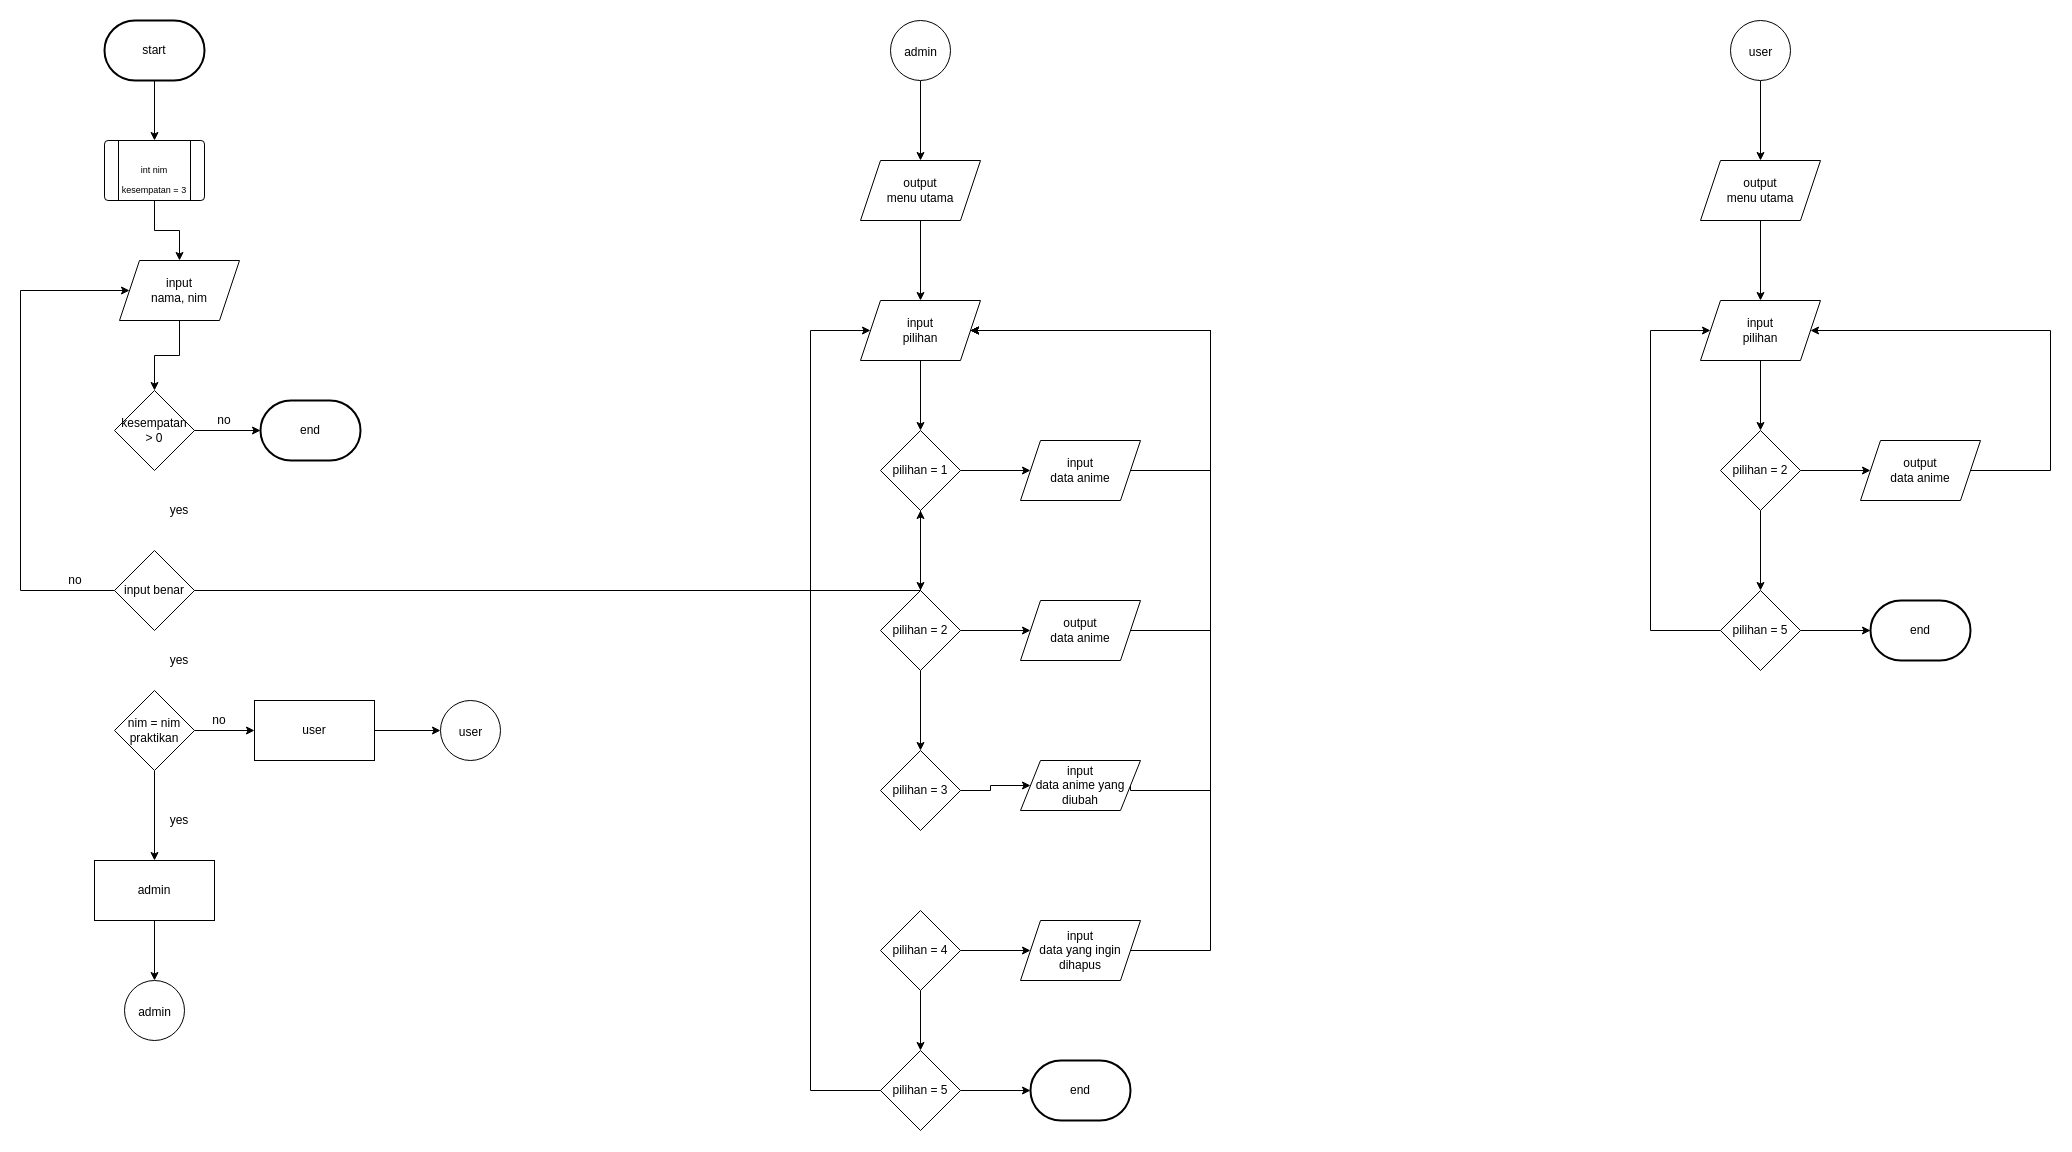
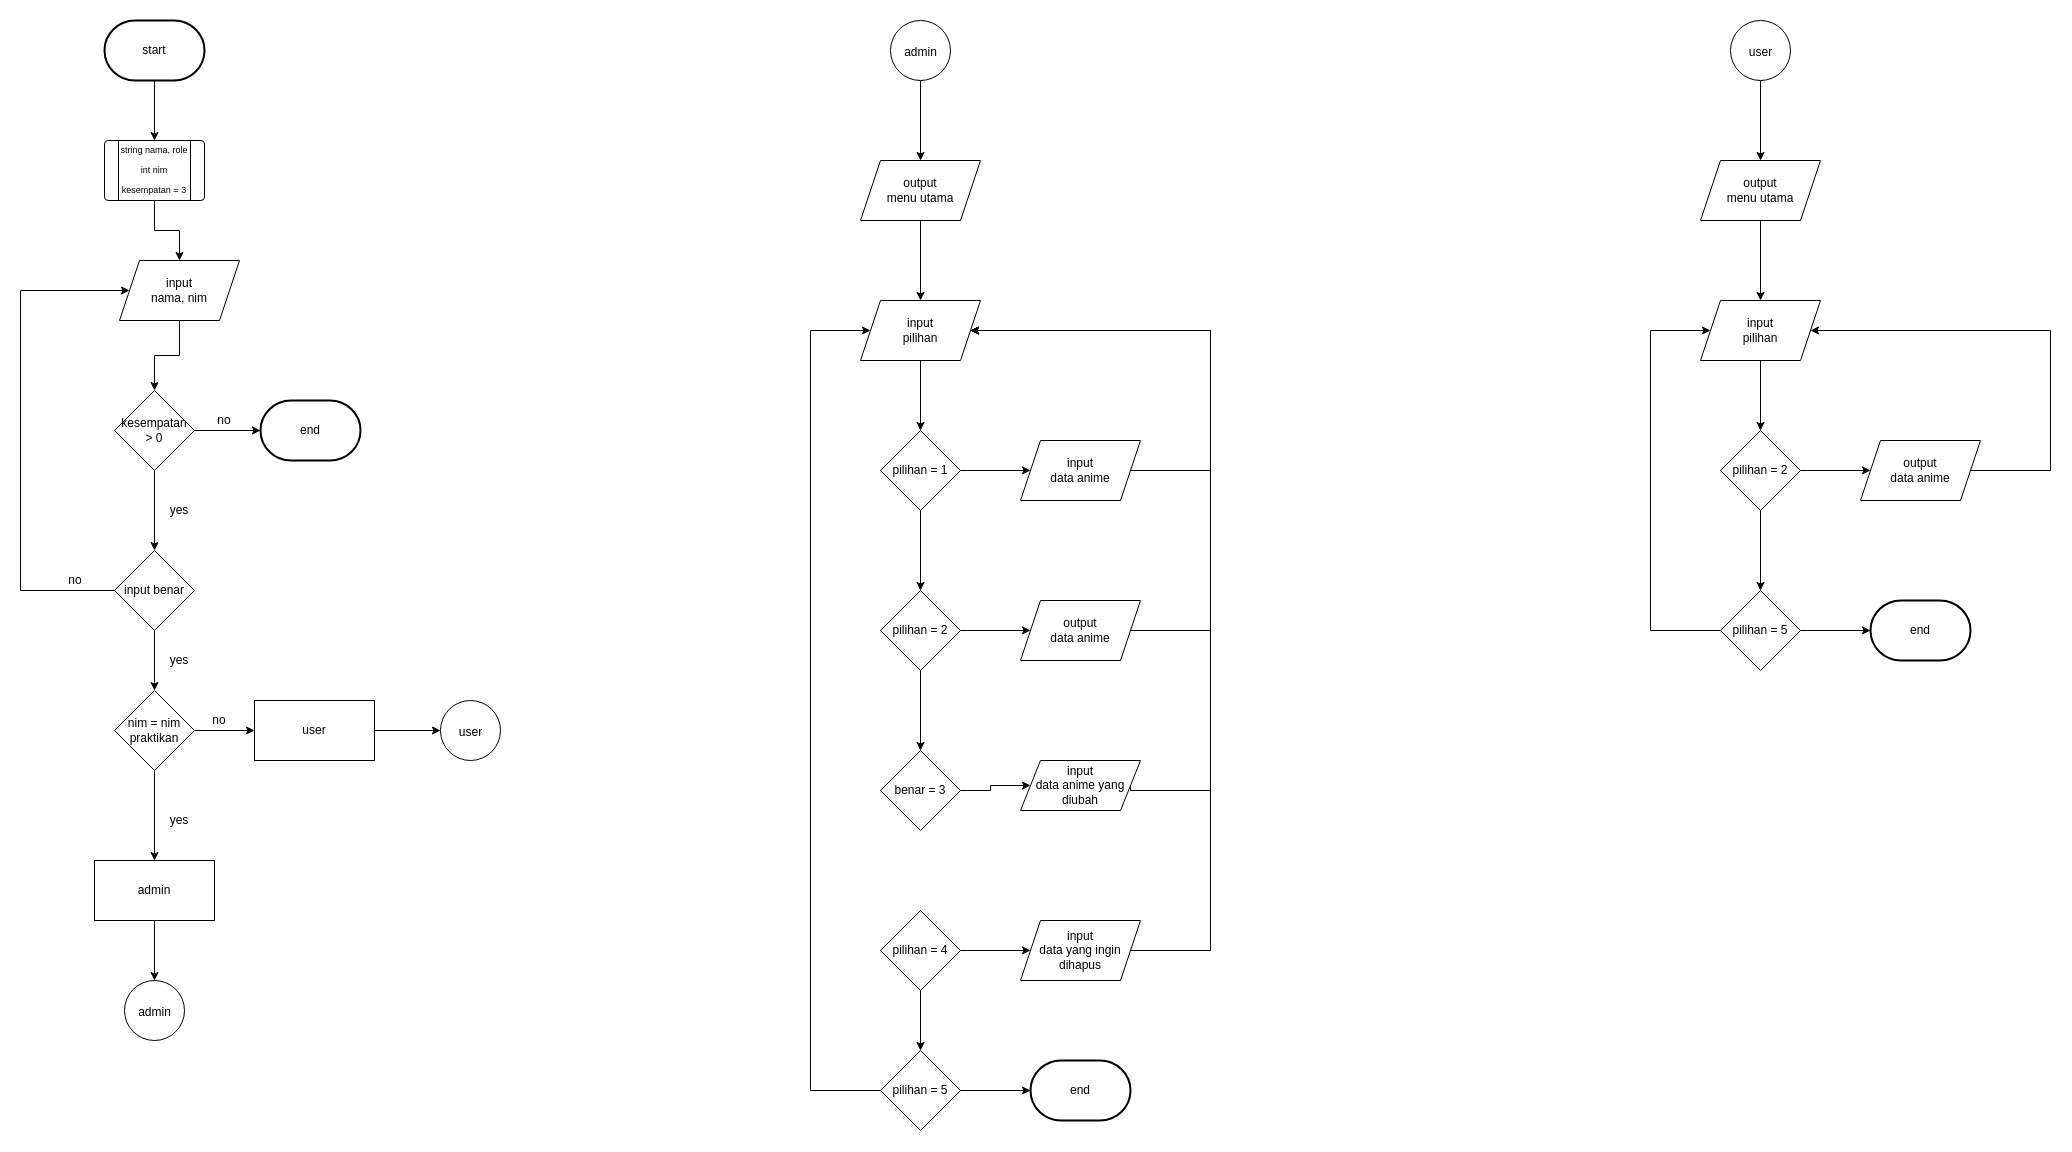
none -> (155, 151)
none -> (155, 507)
(559, 591) -> (155, 657)
(921, 791) -> (921, 791)
